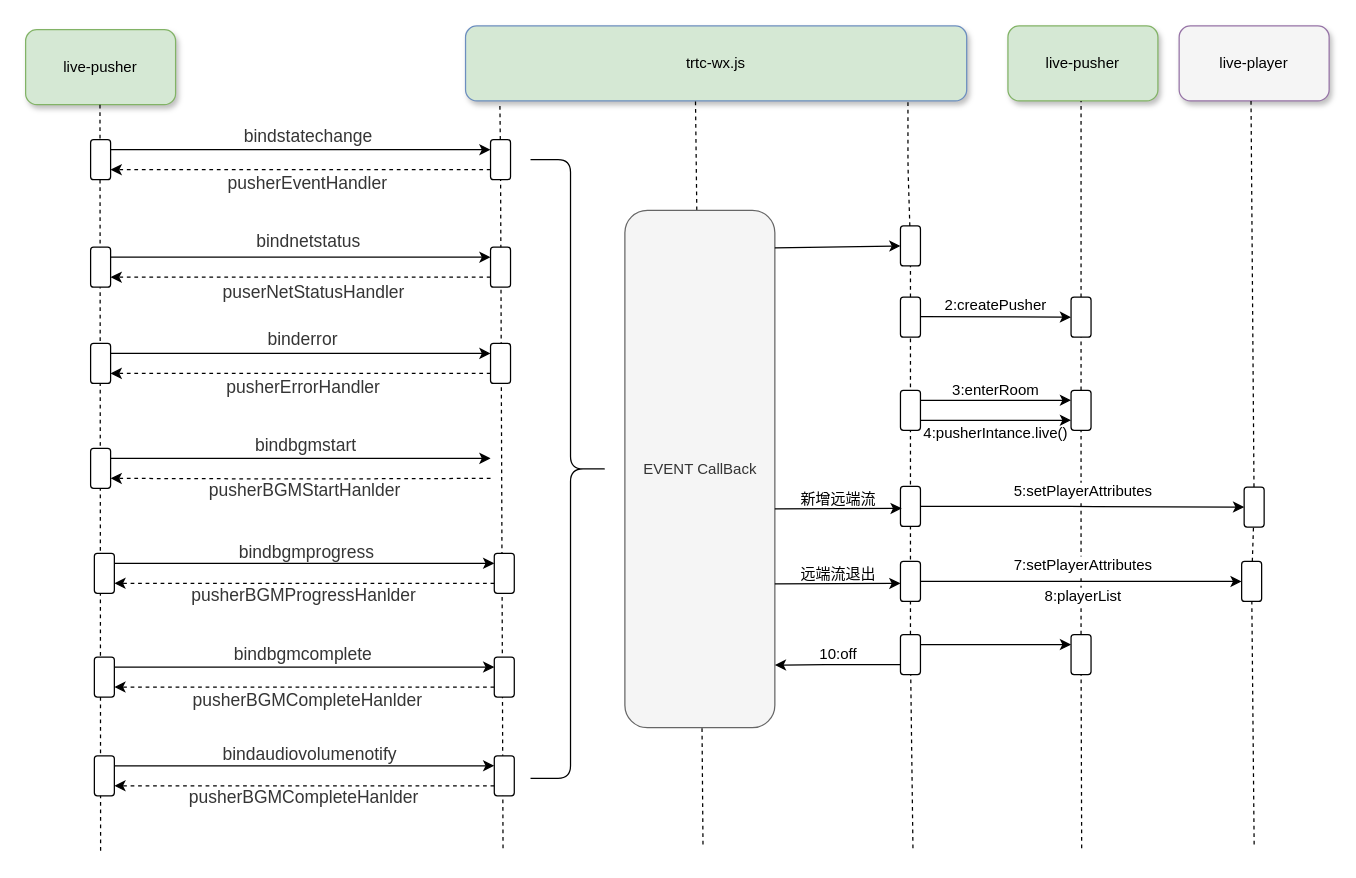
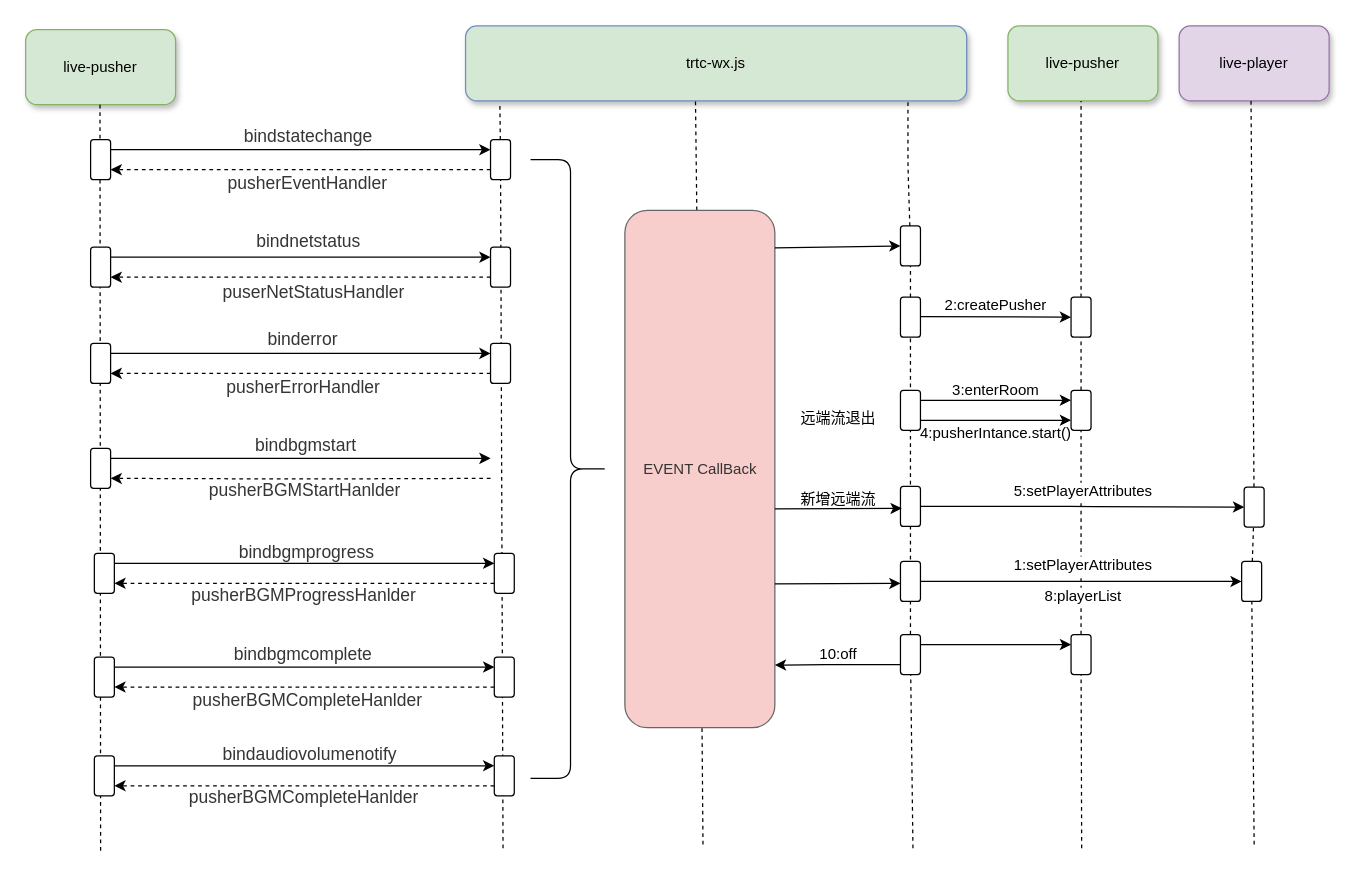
(1254, 63) -> (1254, 63)
(996, 433) -> (996, 433)
(700, 469) -> (700, 469)
(1084, 566) -> (1084, 566)
(838, 574) -> (838, 418)
